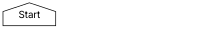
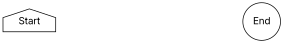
none -> (262, 22)
